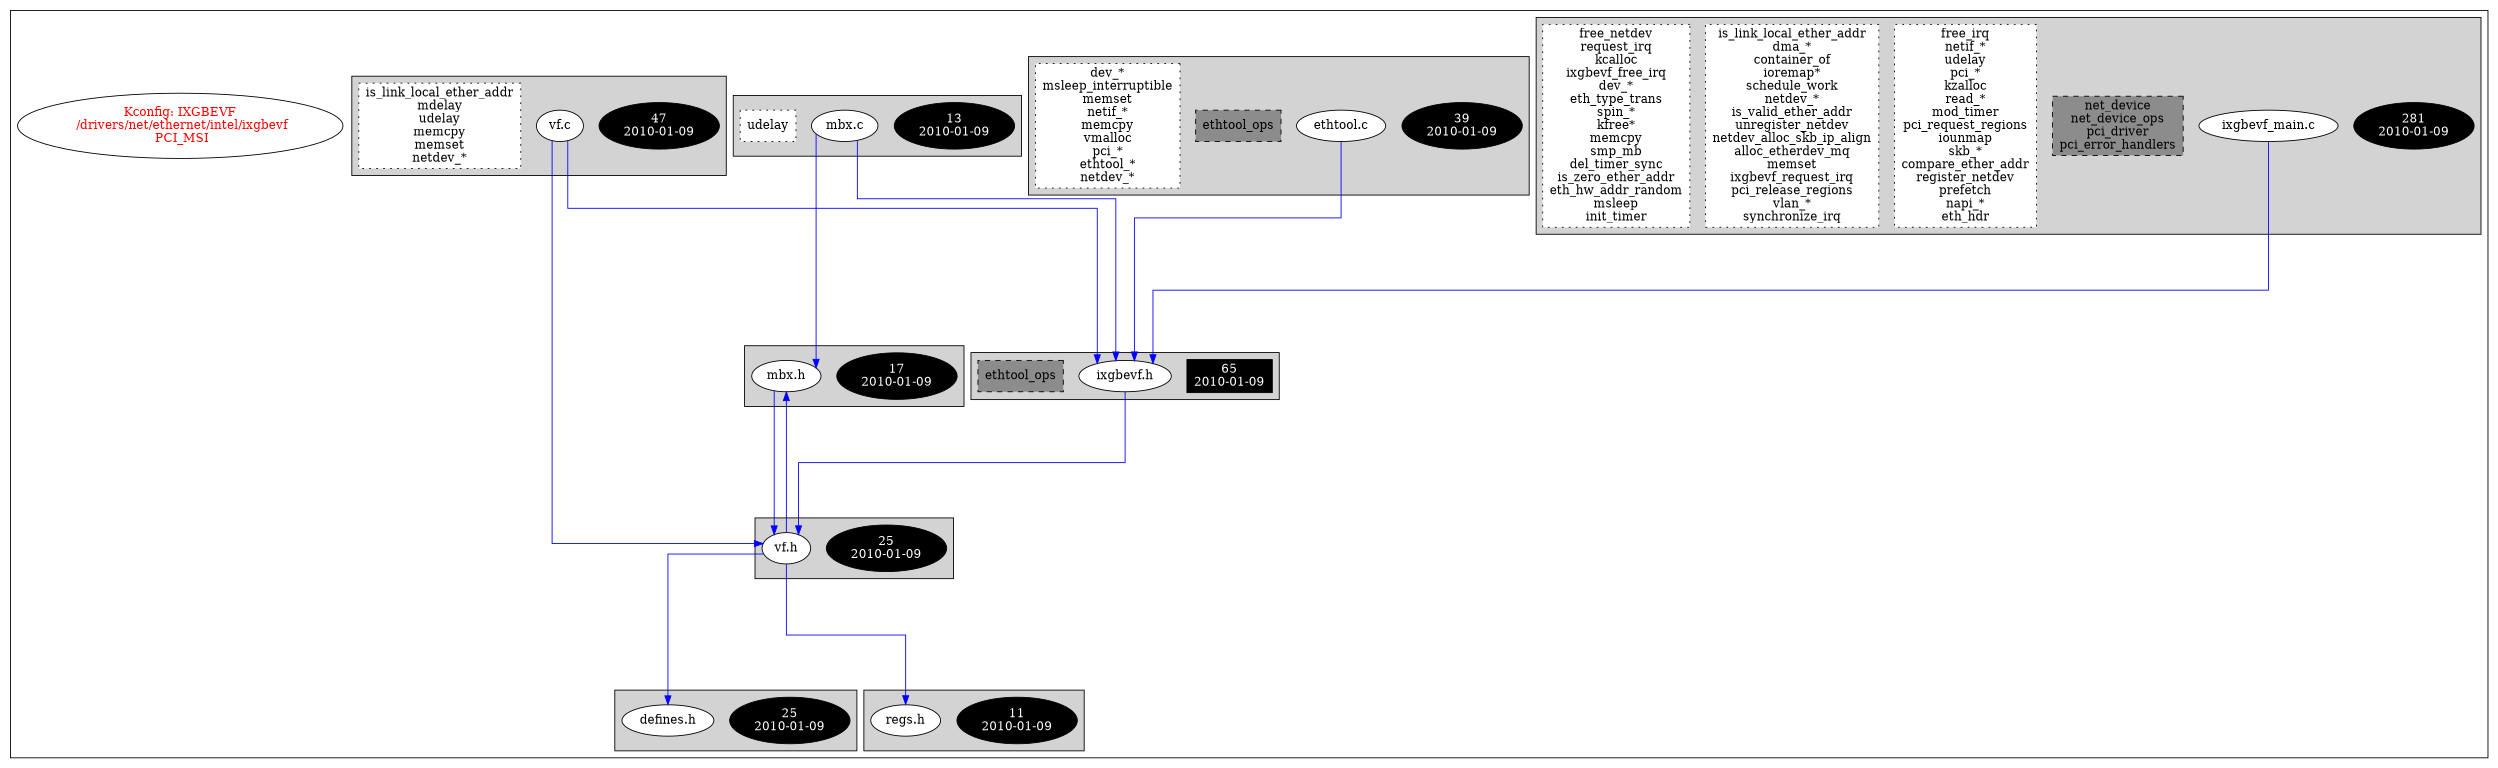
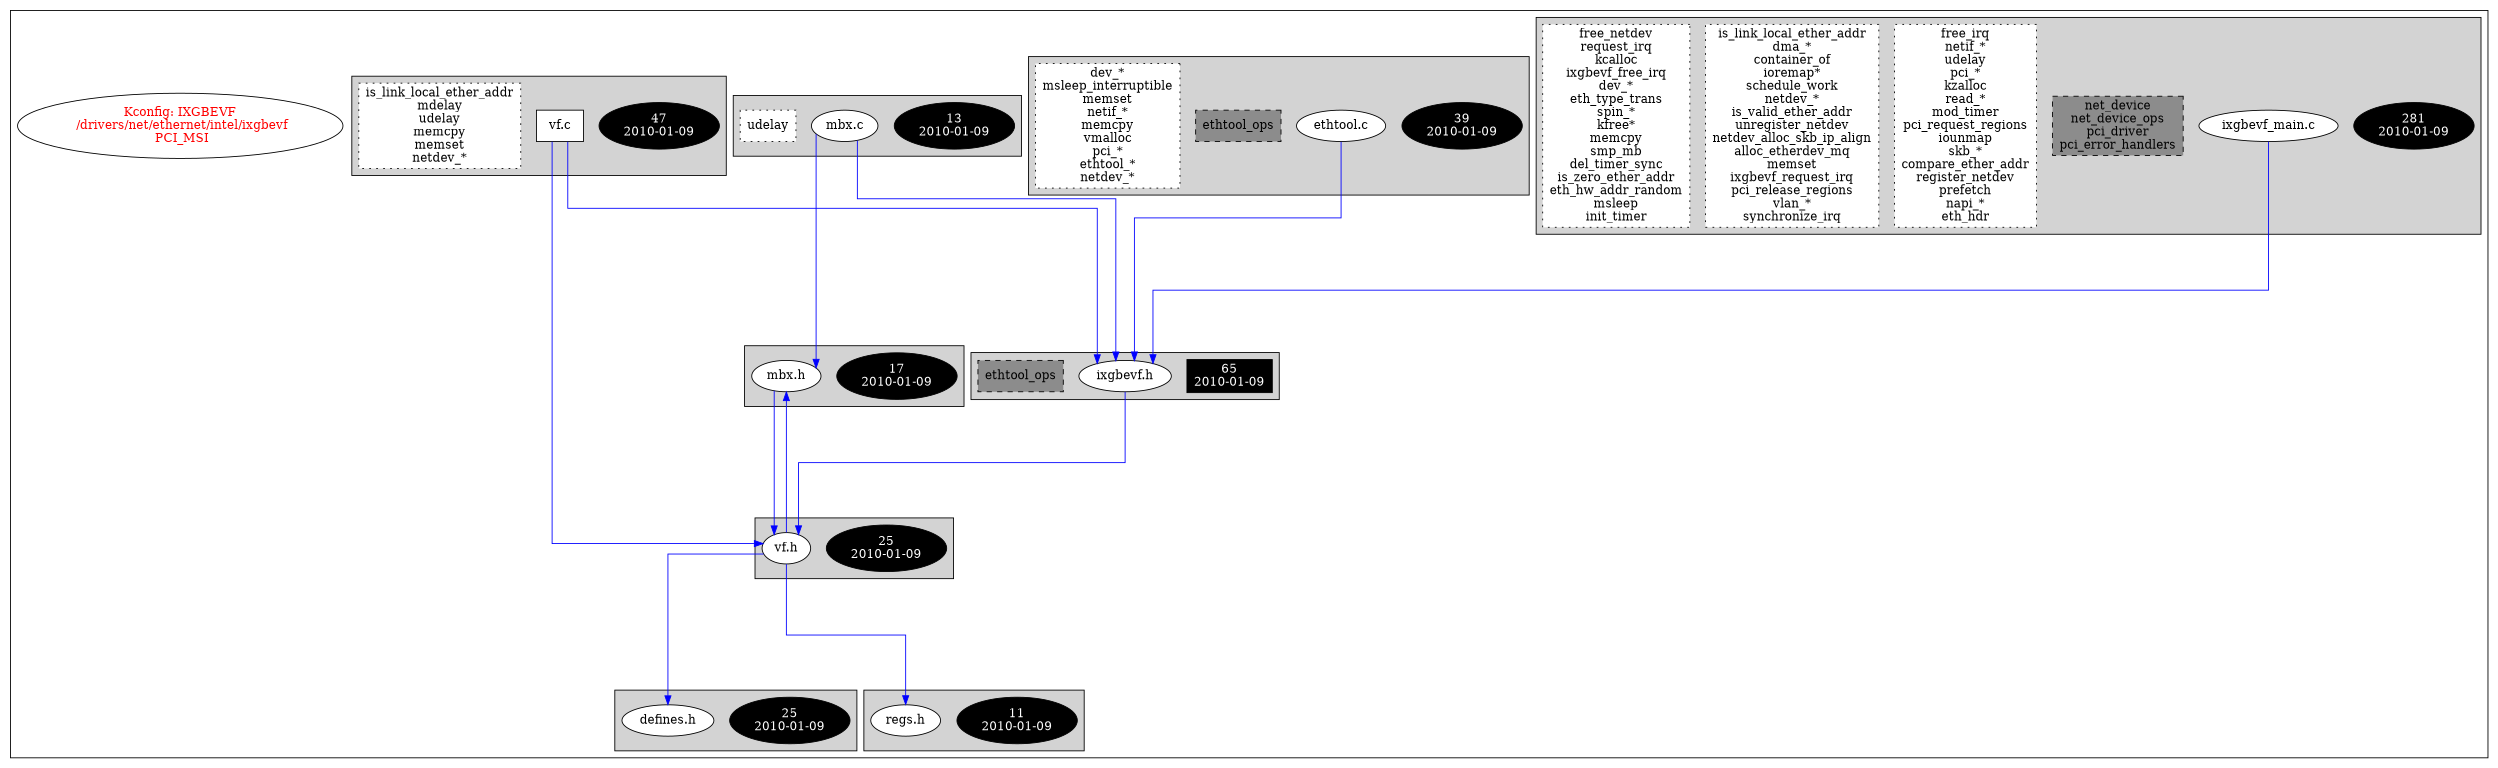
(560, 126) -> (560, 126)
